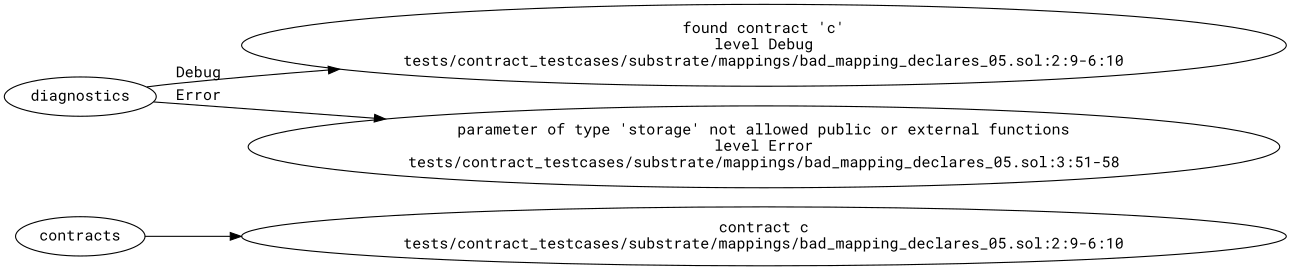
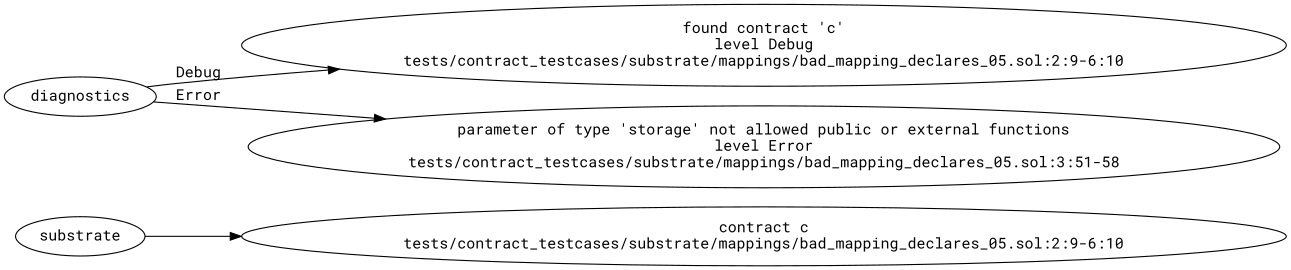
(80, 236) -> (80, 236)
